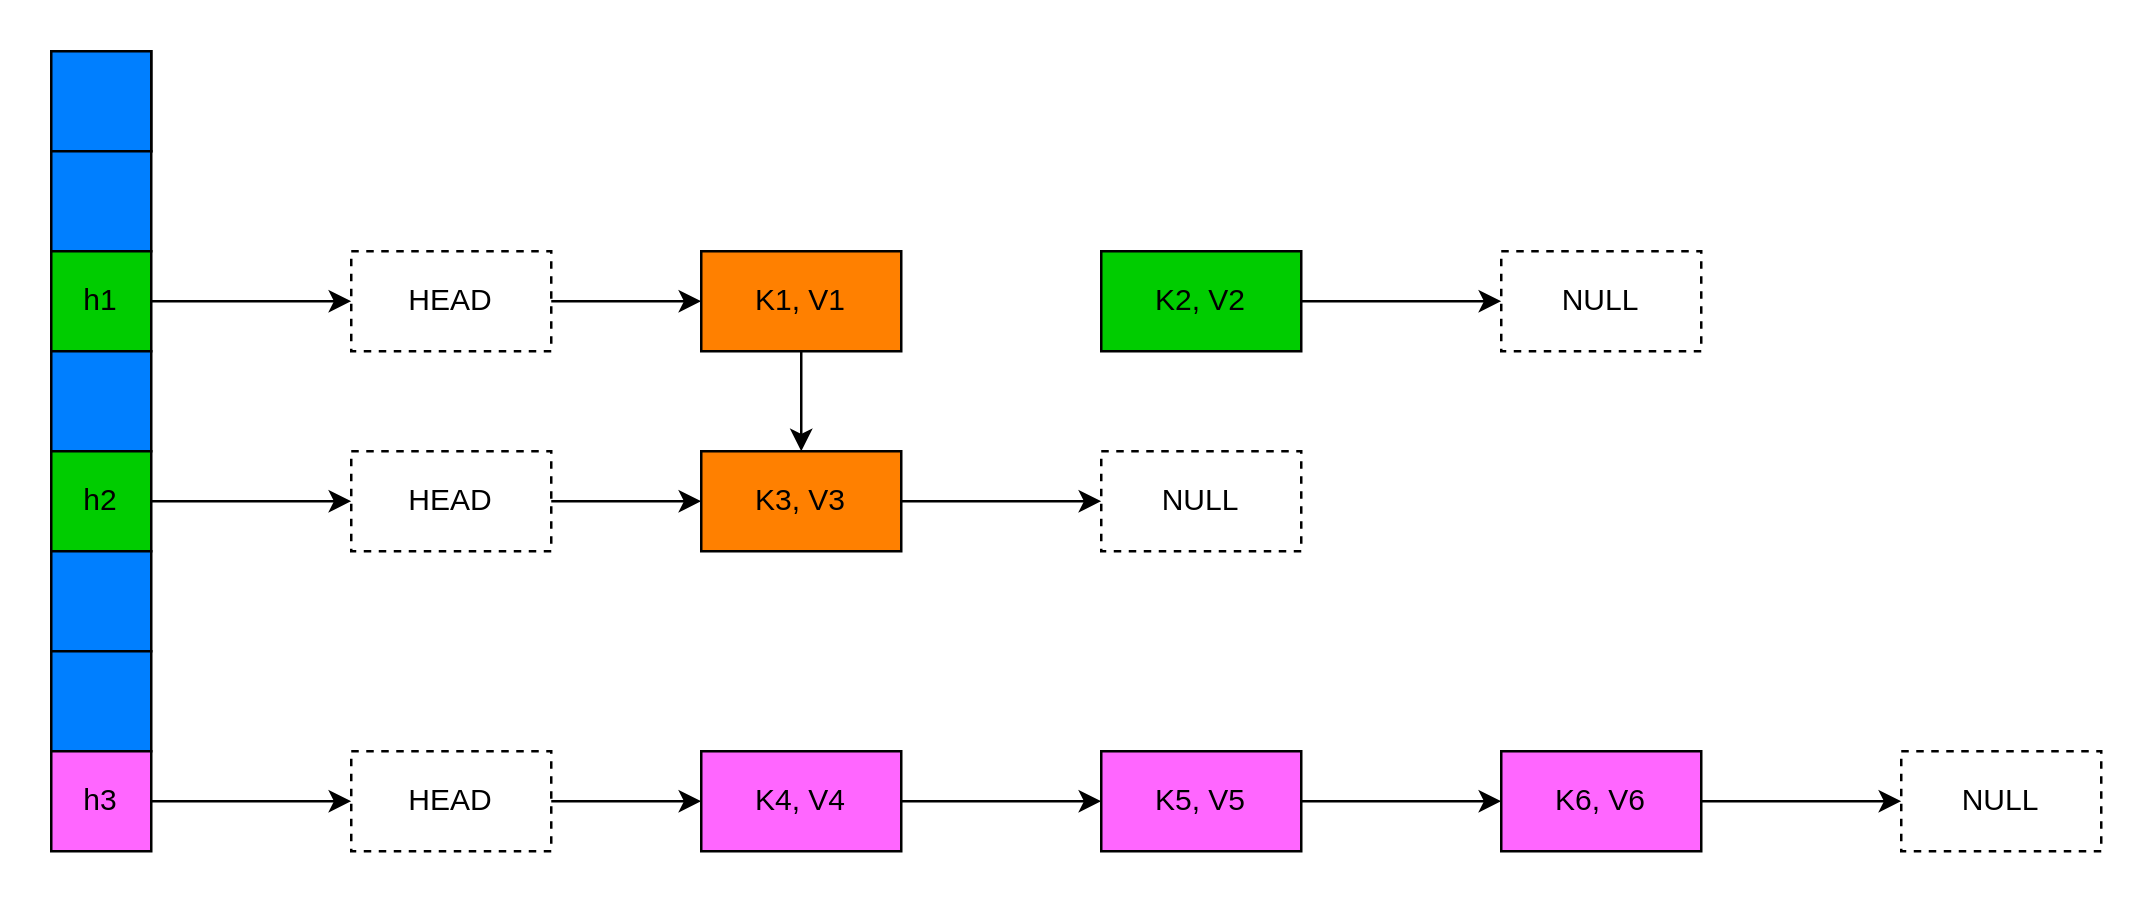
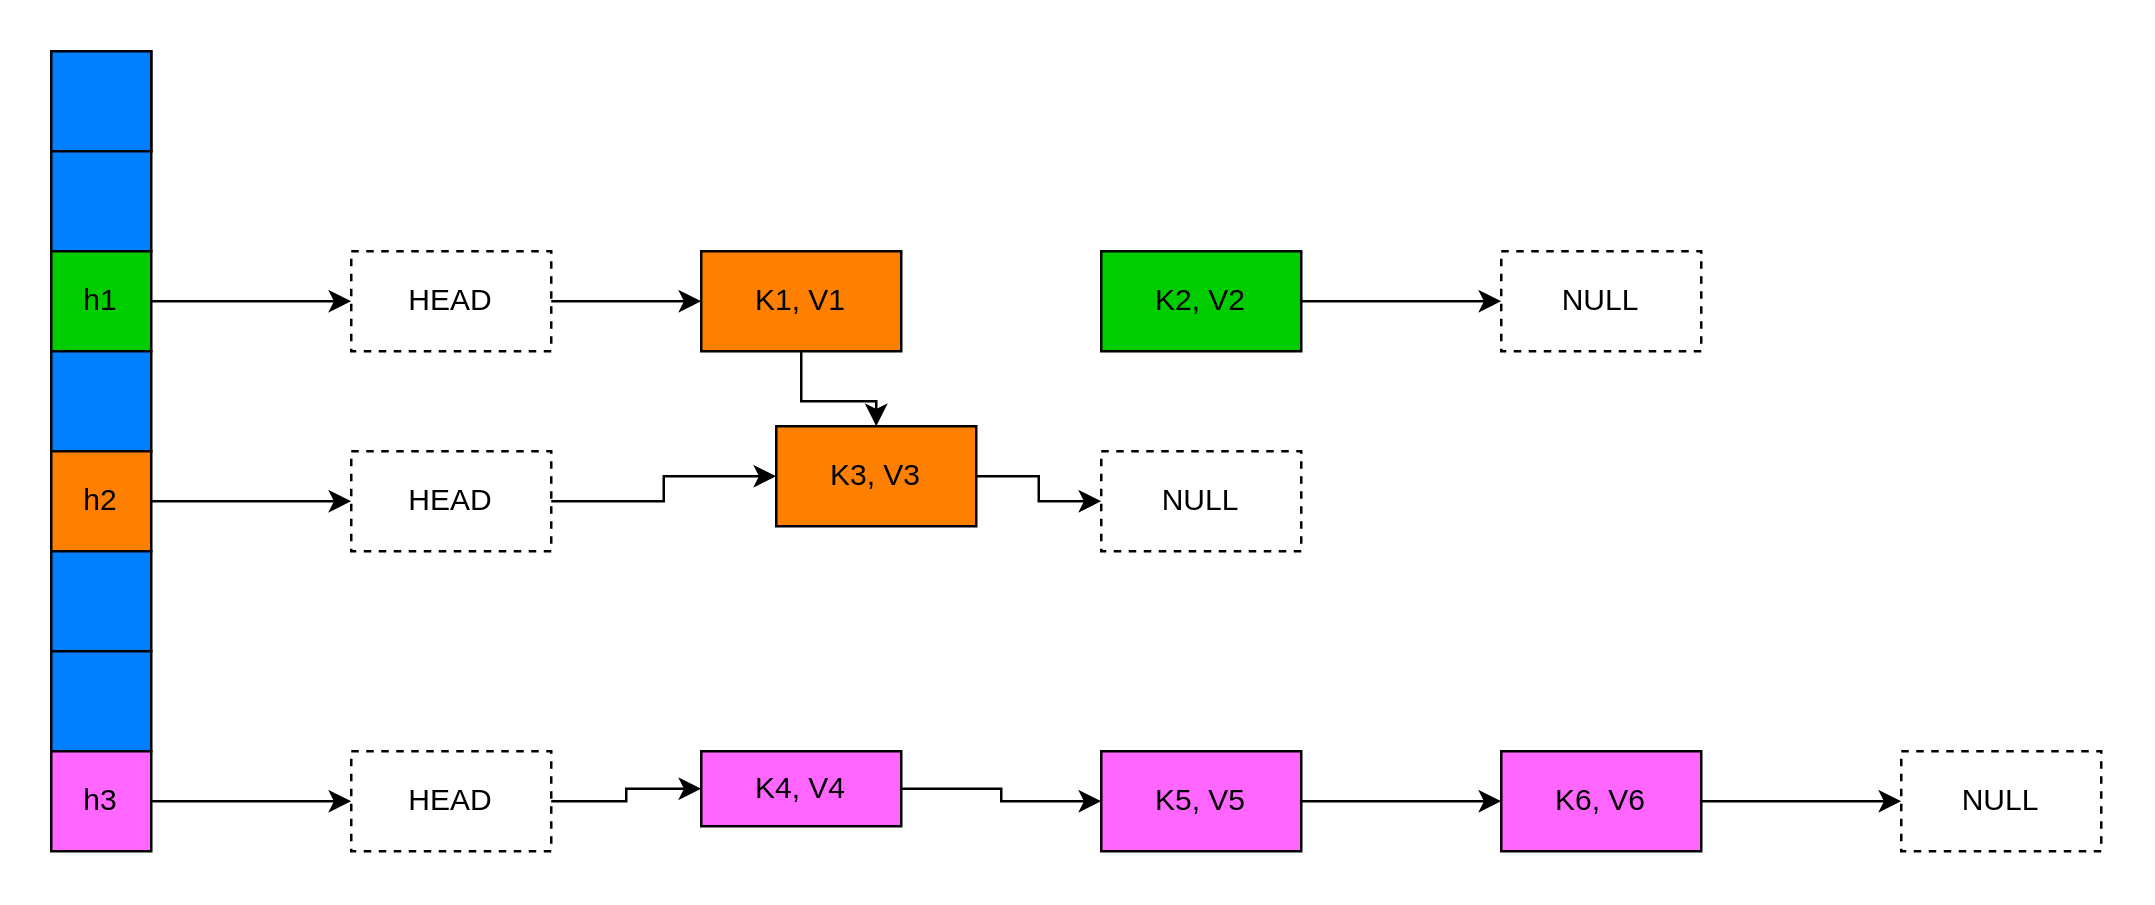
(101, 501) -> (101, 501)
(801, 501) -> (876, 476)
(801, 801) -> (801, 789)
